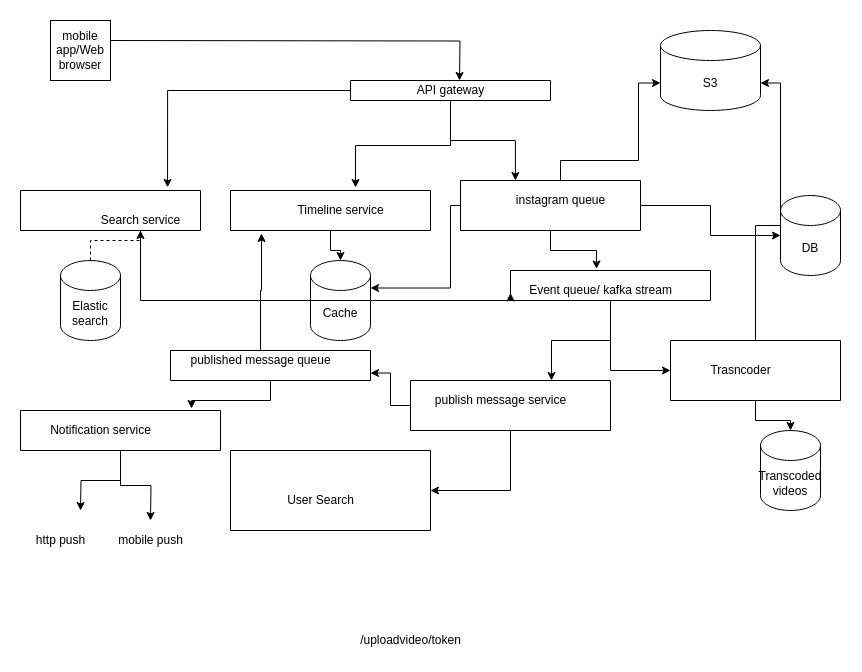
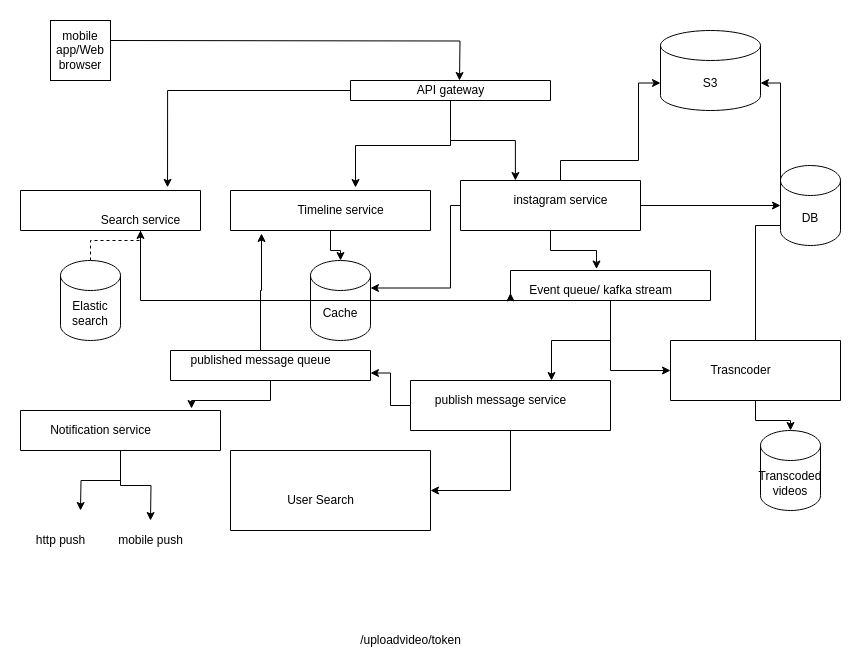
(561, 201) -> (561, 201)
(811, 236) -> (811, 206)
